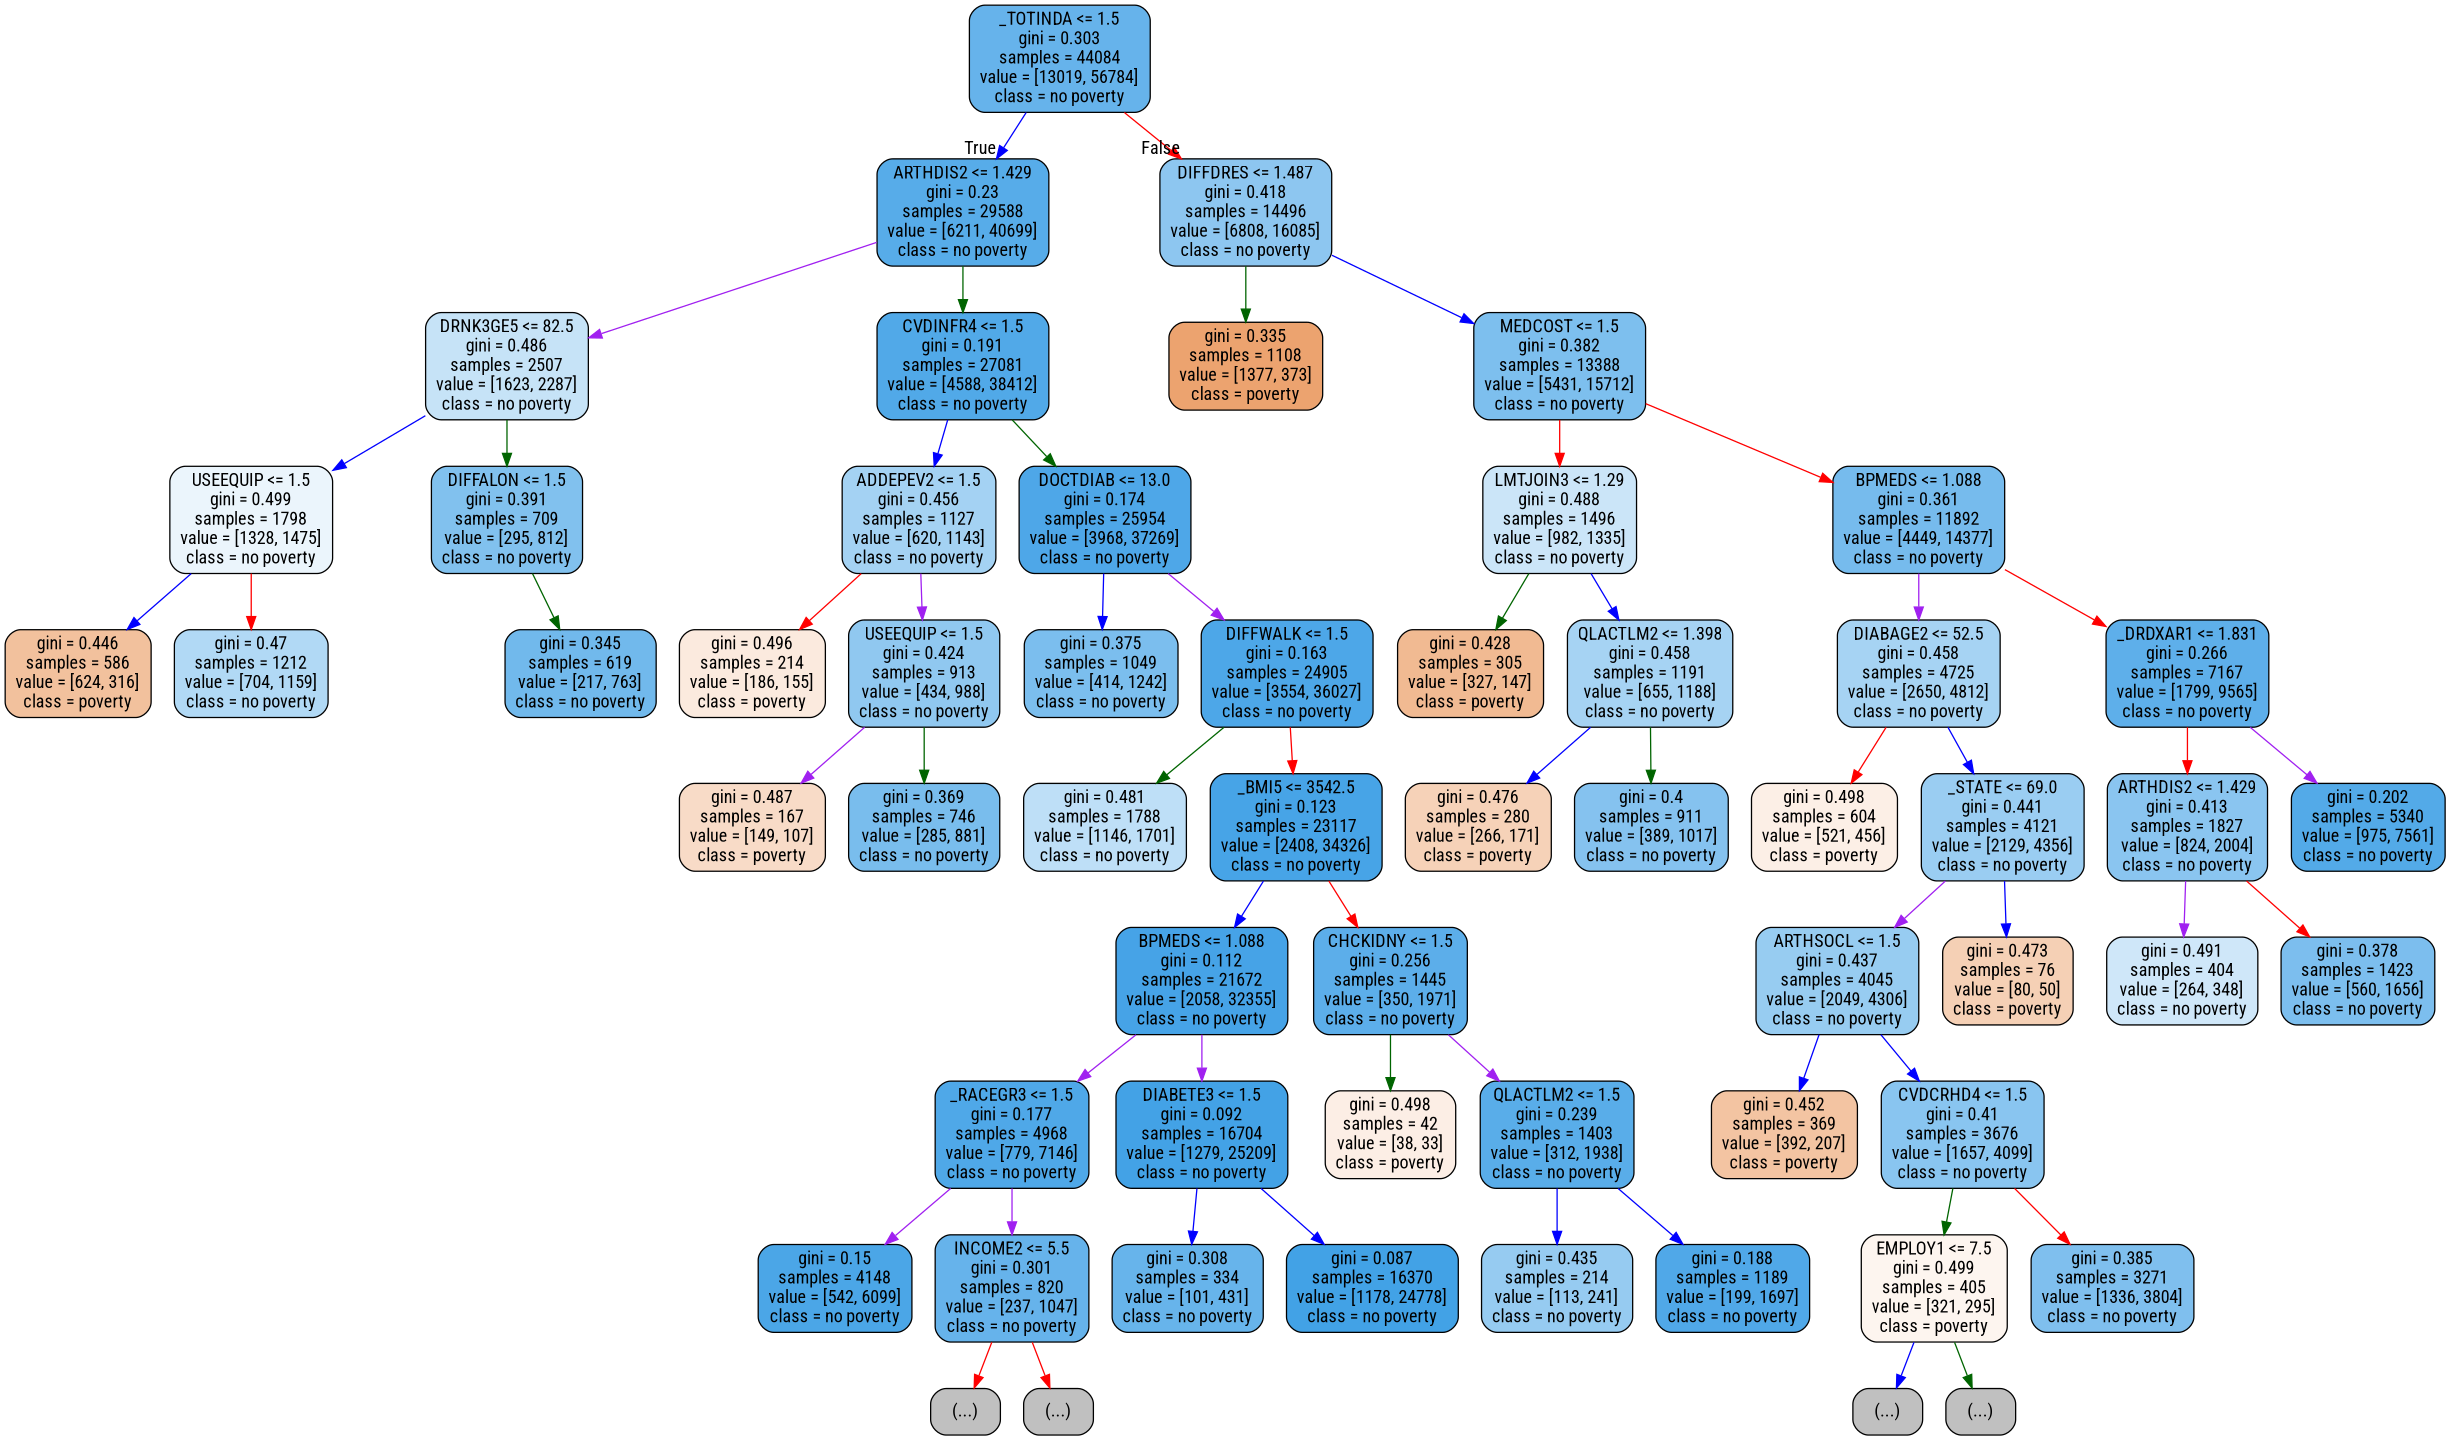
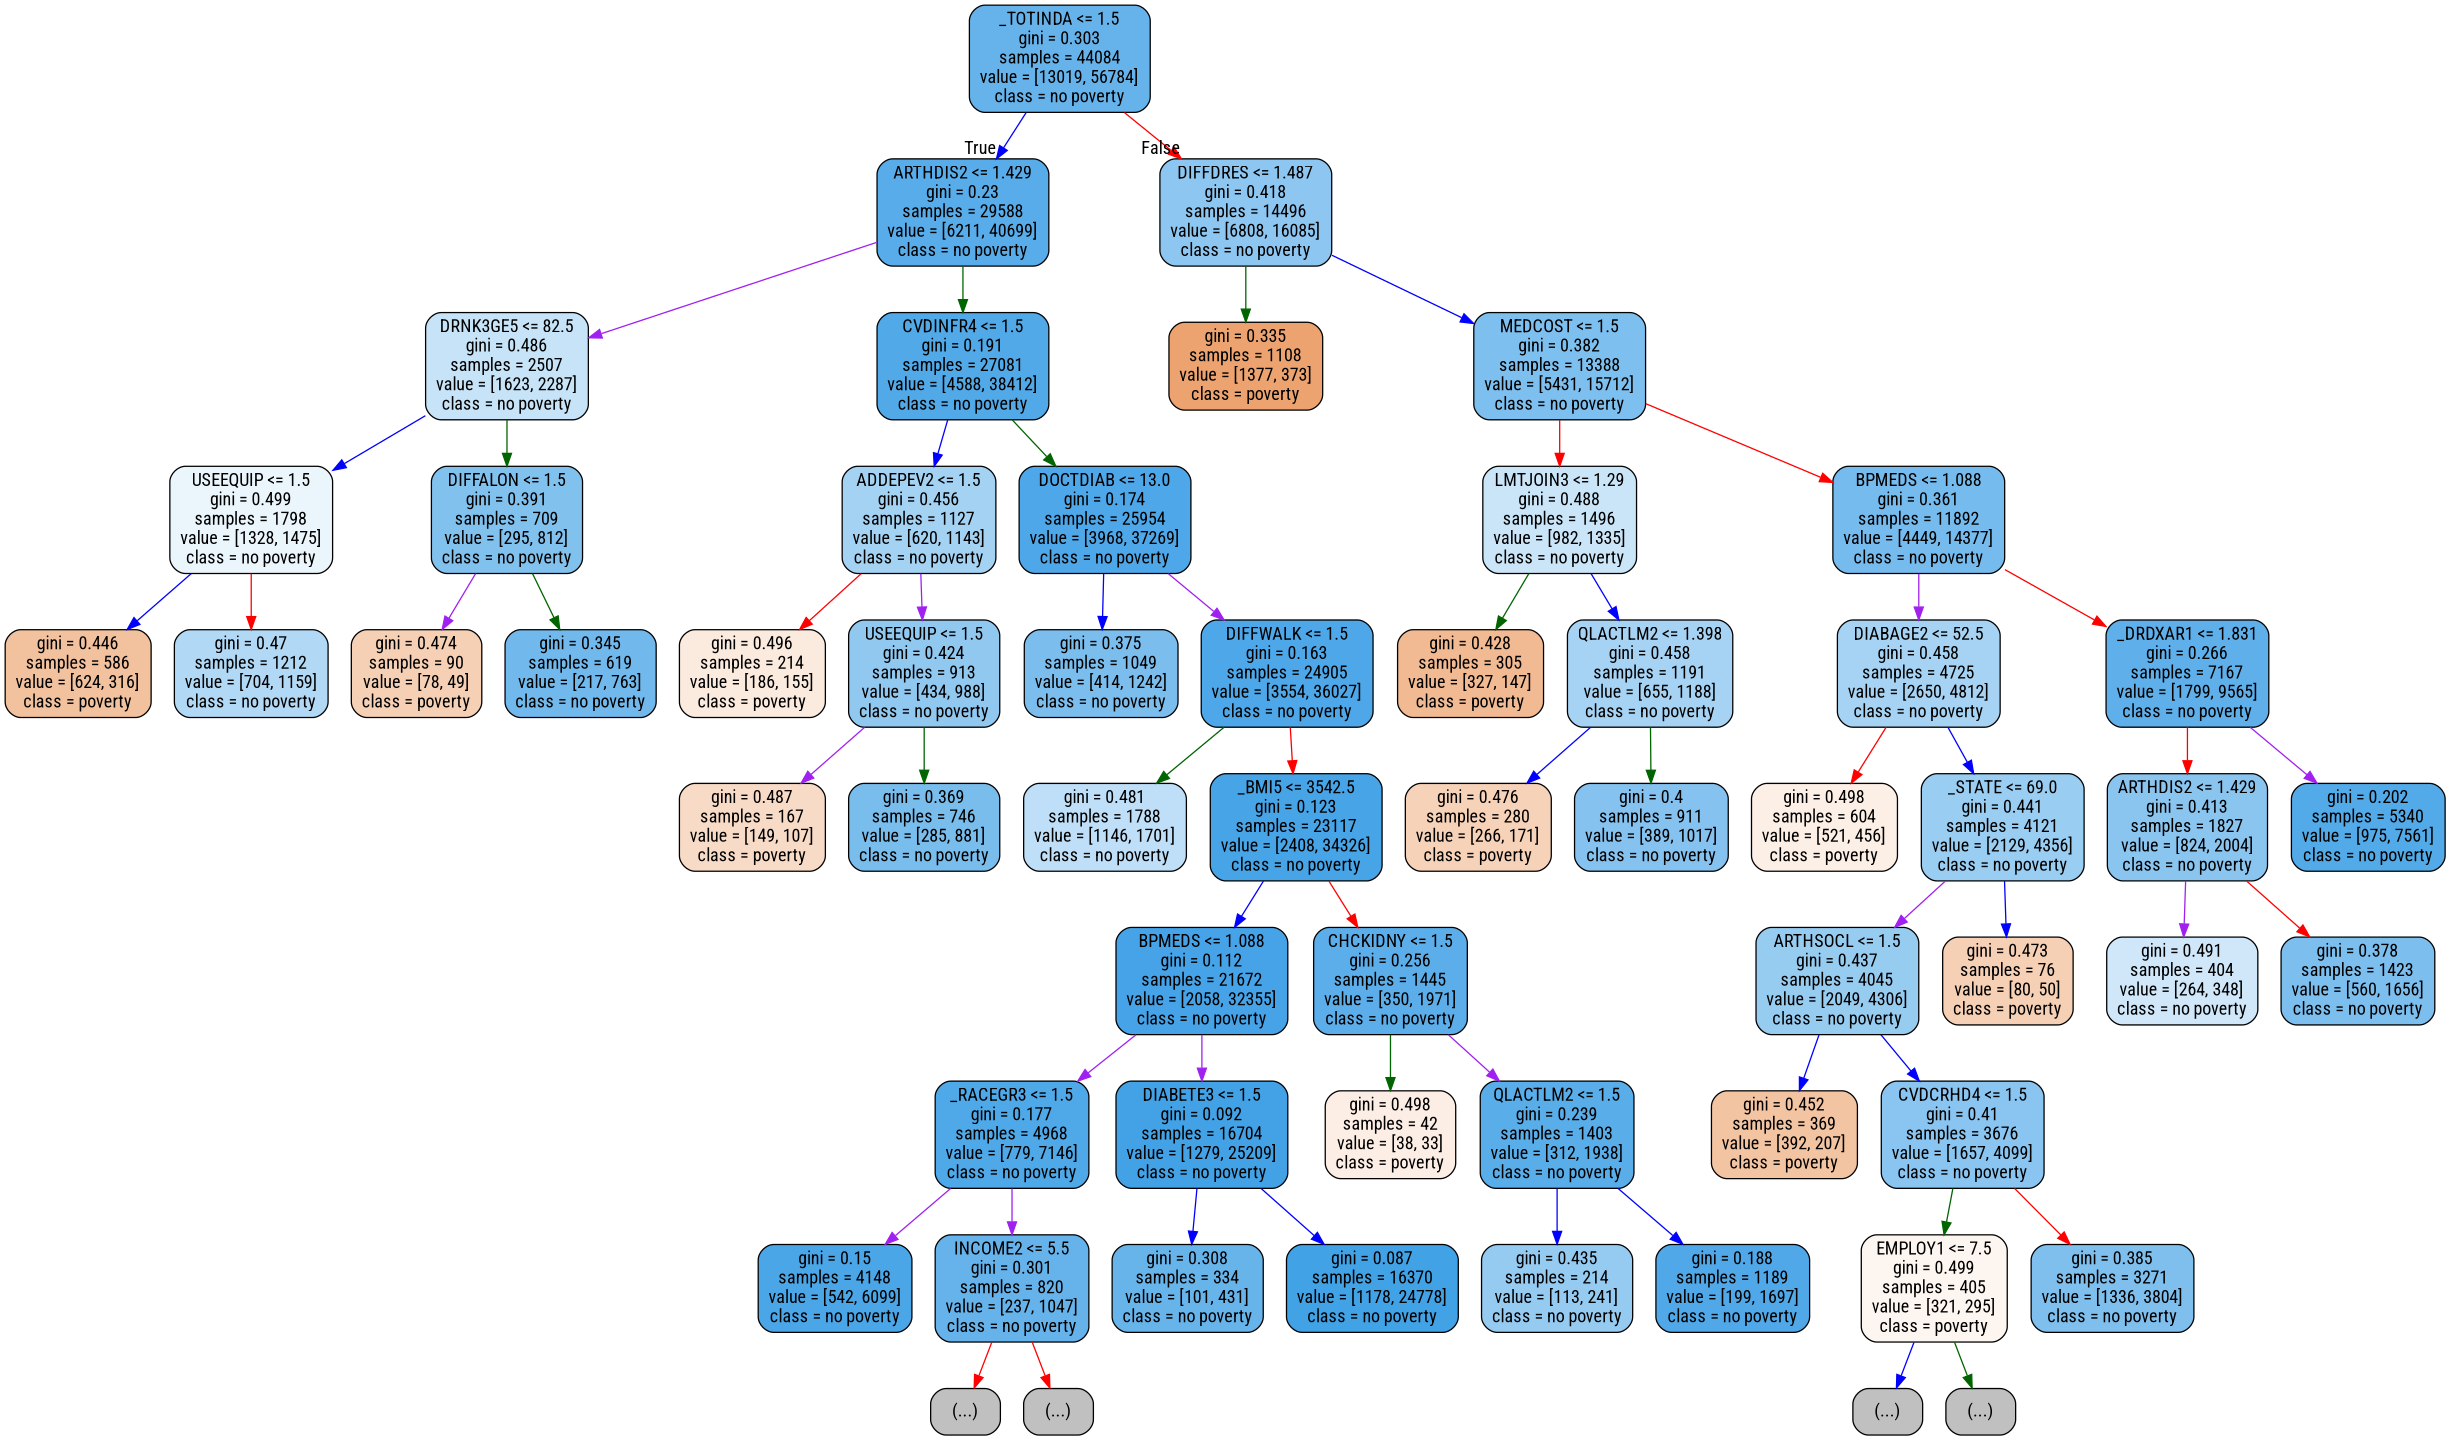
none -> (417, 674)
